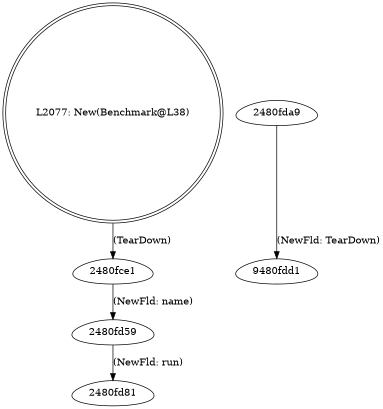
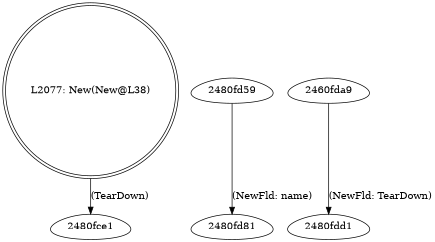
(113, 113) -> (91, 91)
(277, 113) -> (329, 91)
(277, 271) -> (329, 227)
(113, 298) -> none
(148, 363) -> (272, 196)
